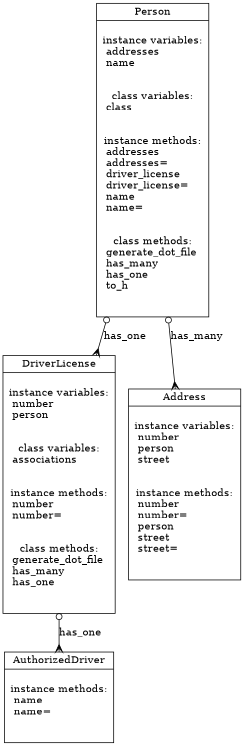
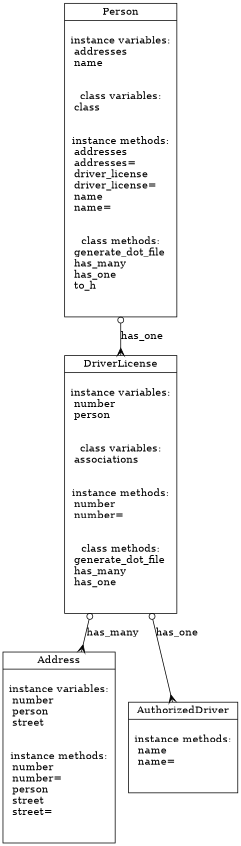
(172, 352) -> (86, 632)
